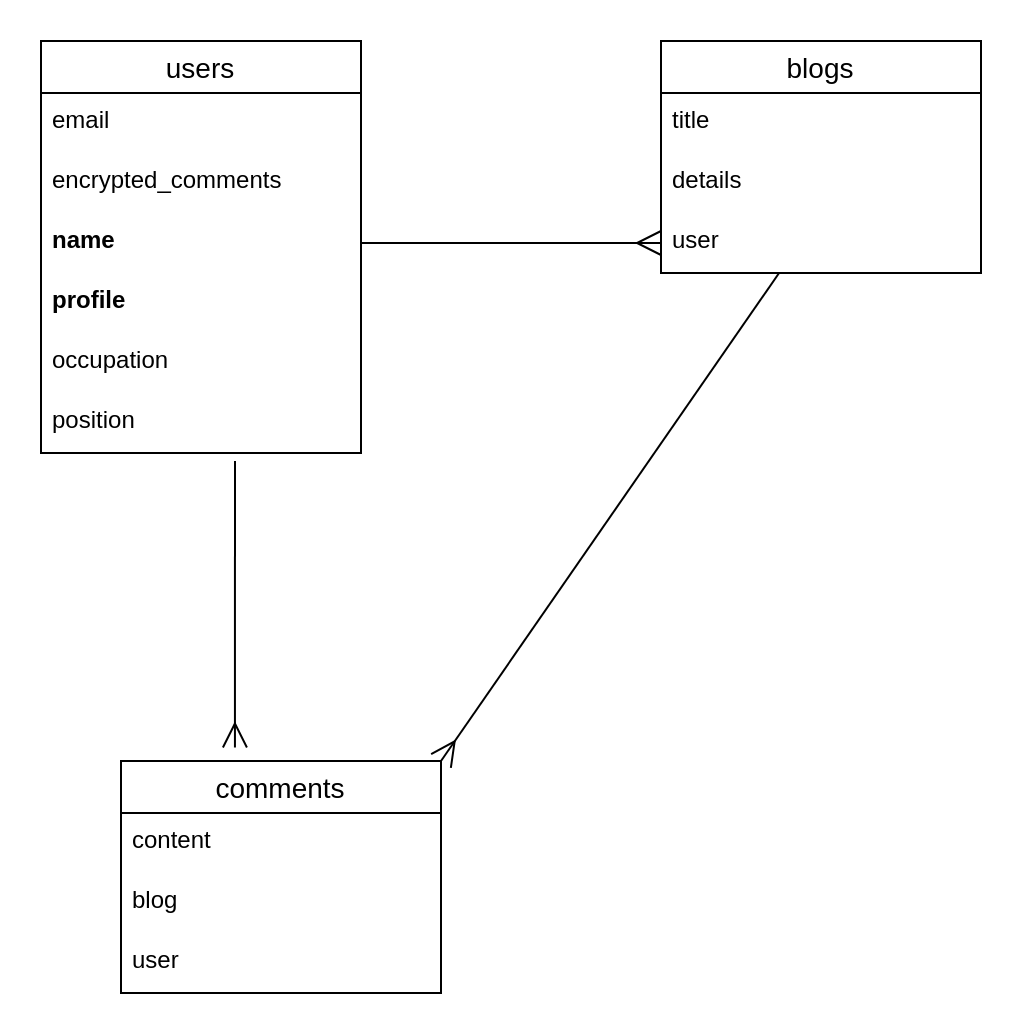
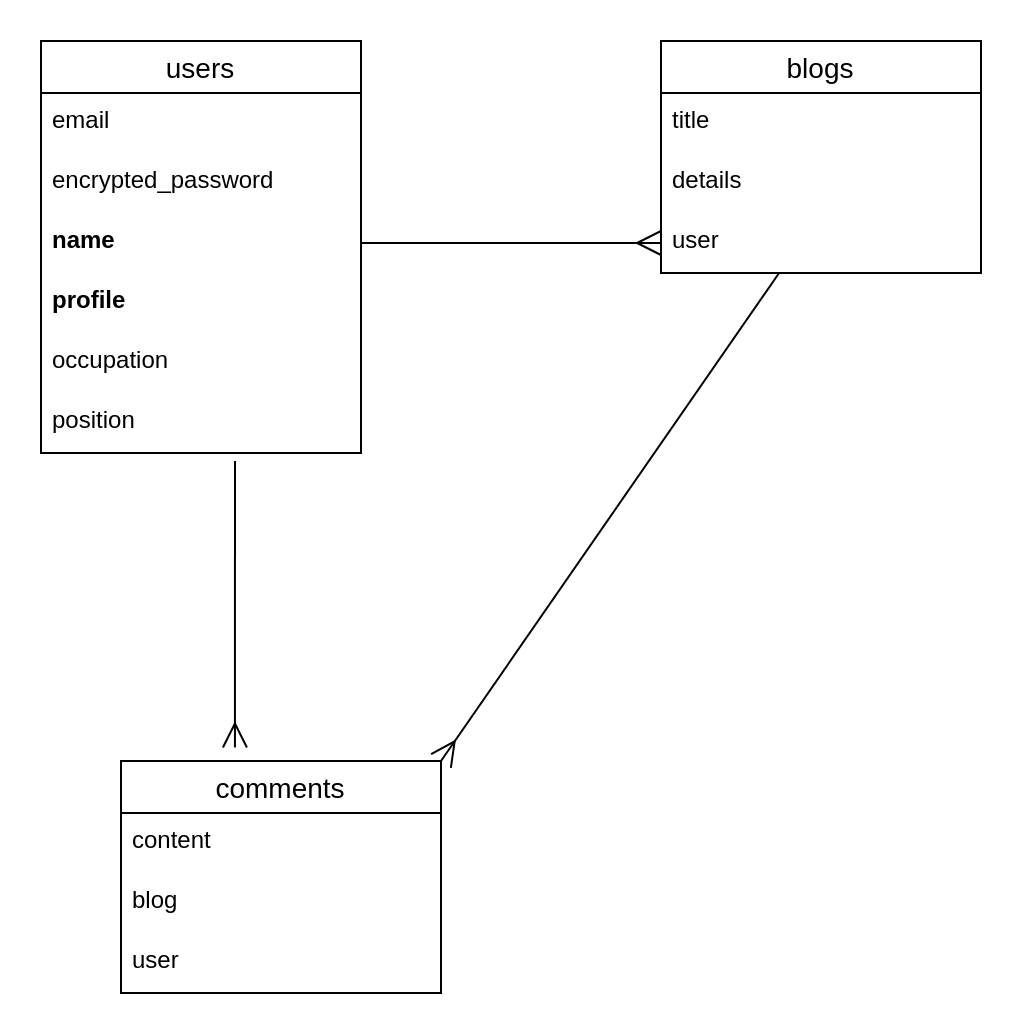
(173, 180) -> (173, 180)
